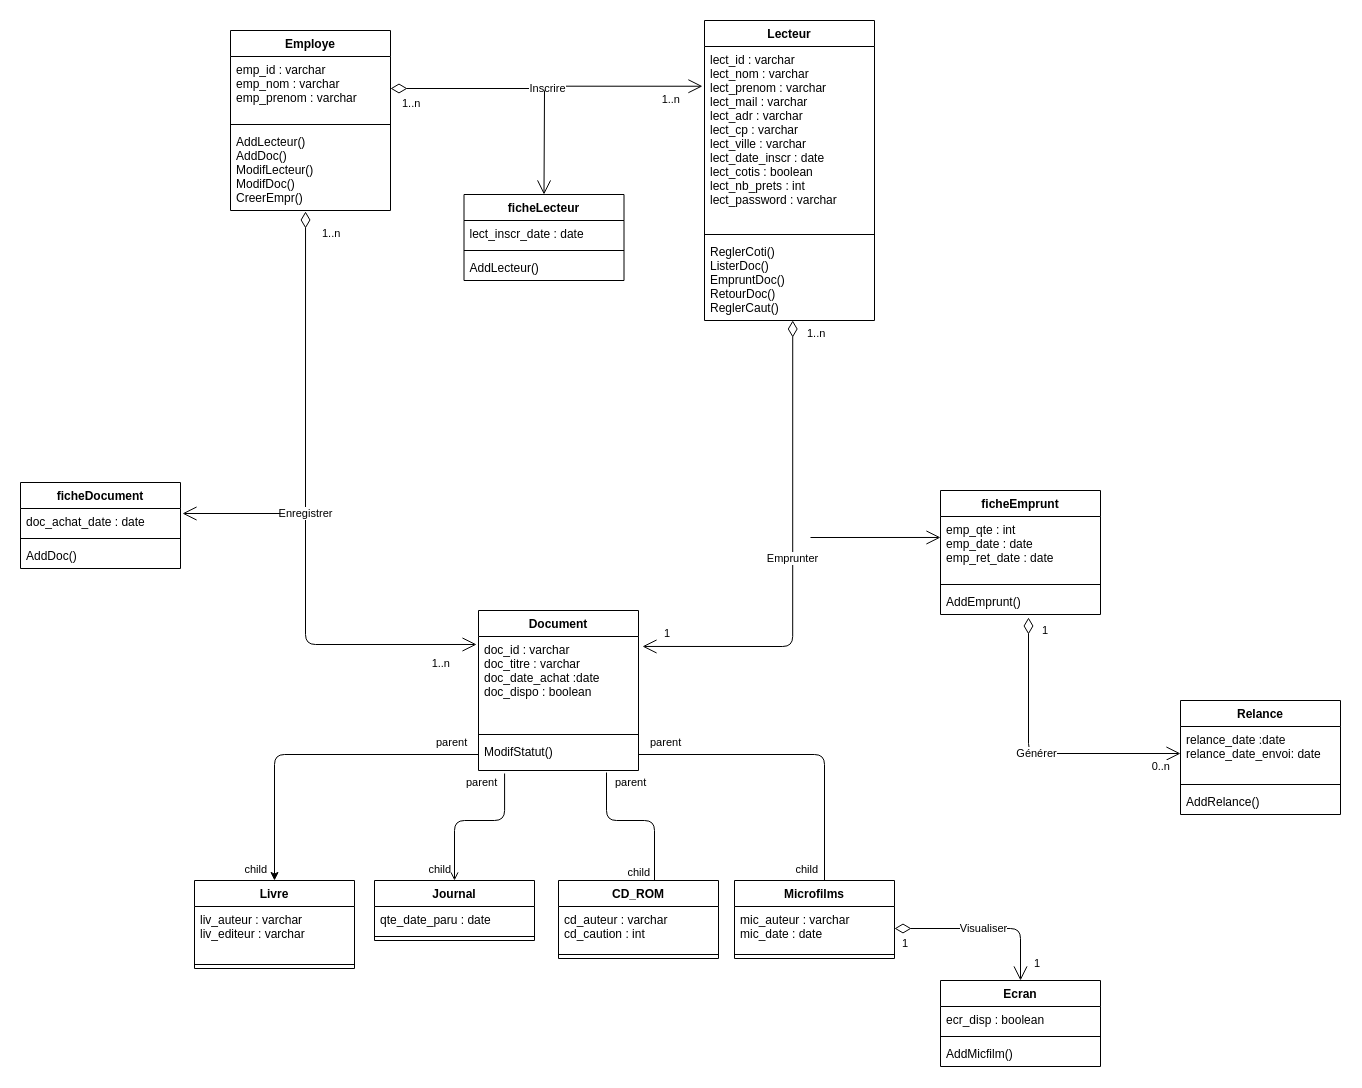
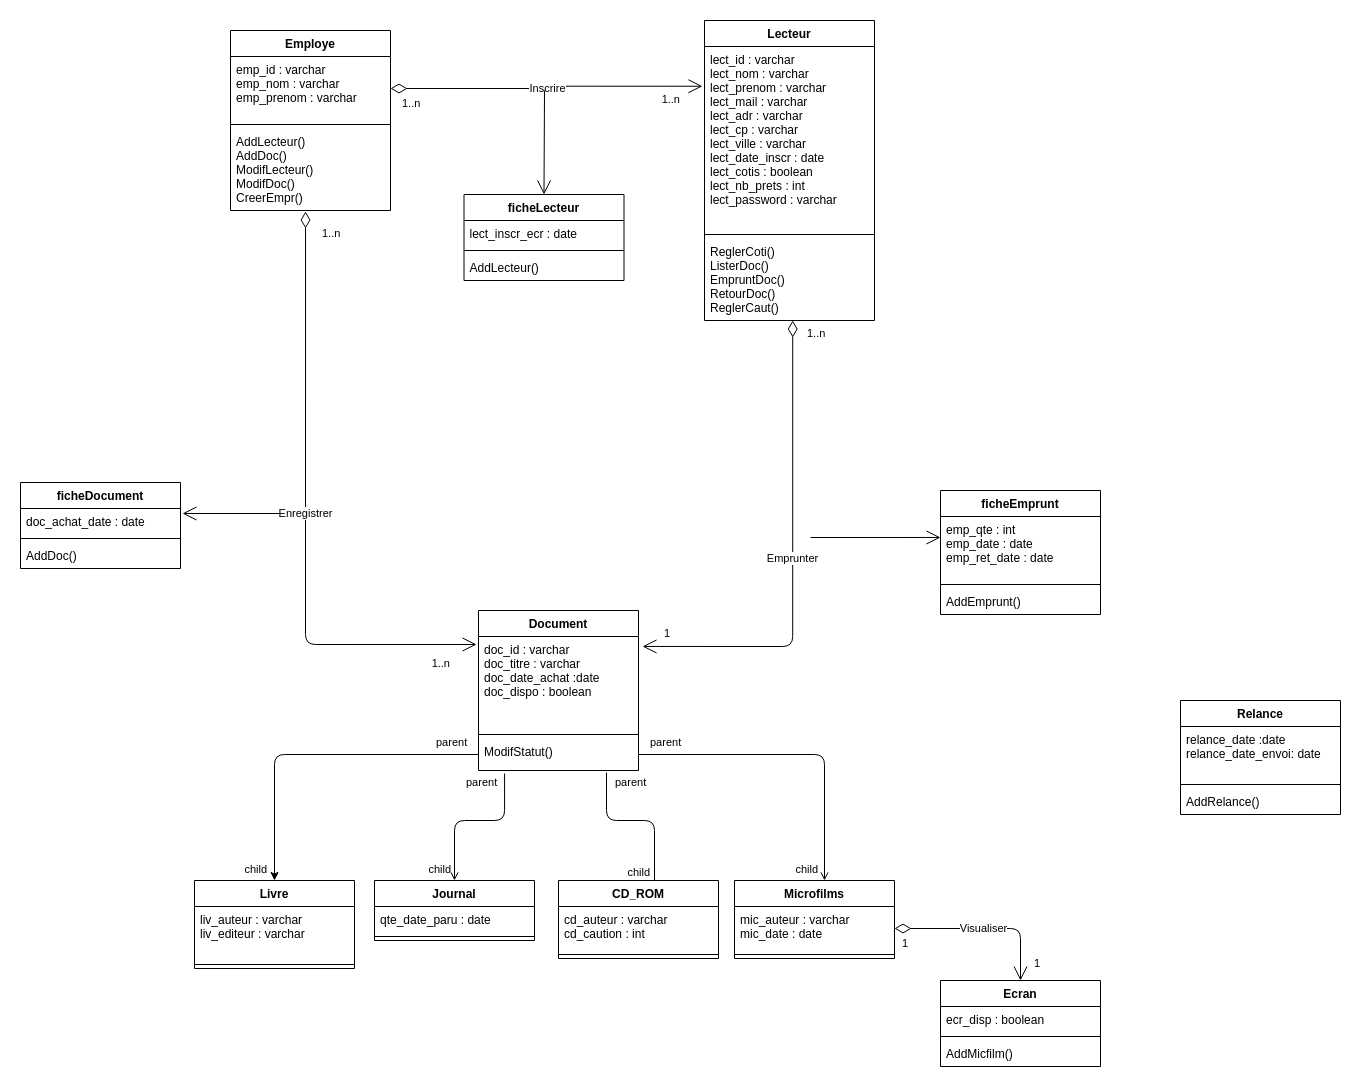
(536, 234) -> (532, 234)
(1048, 754) -> none
(825, 875) -> (825, 875)
